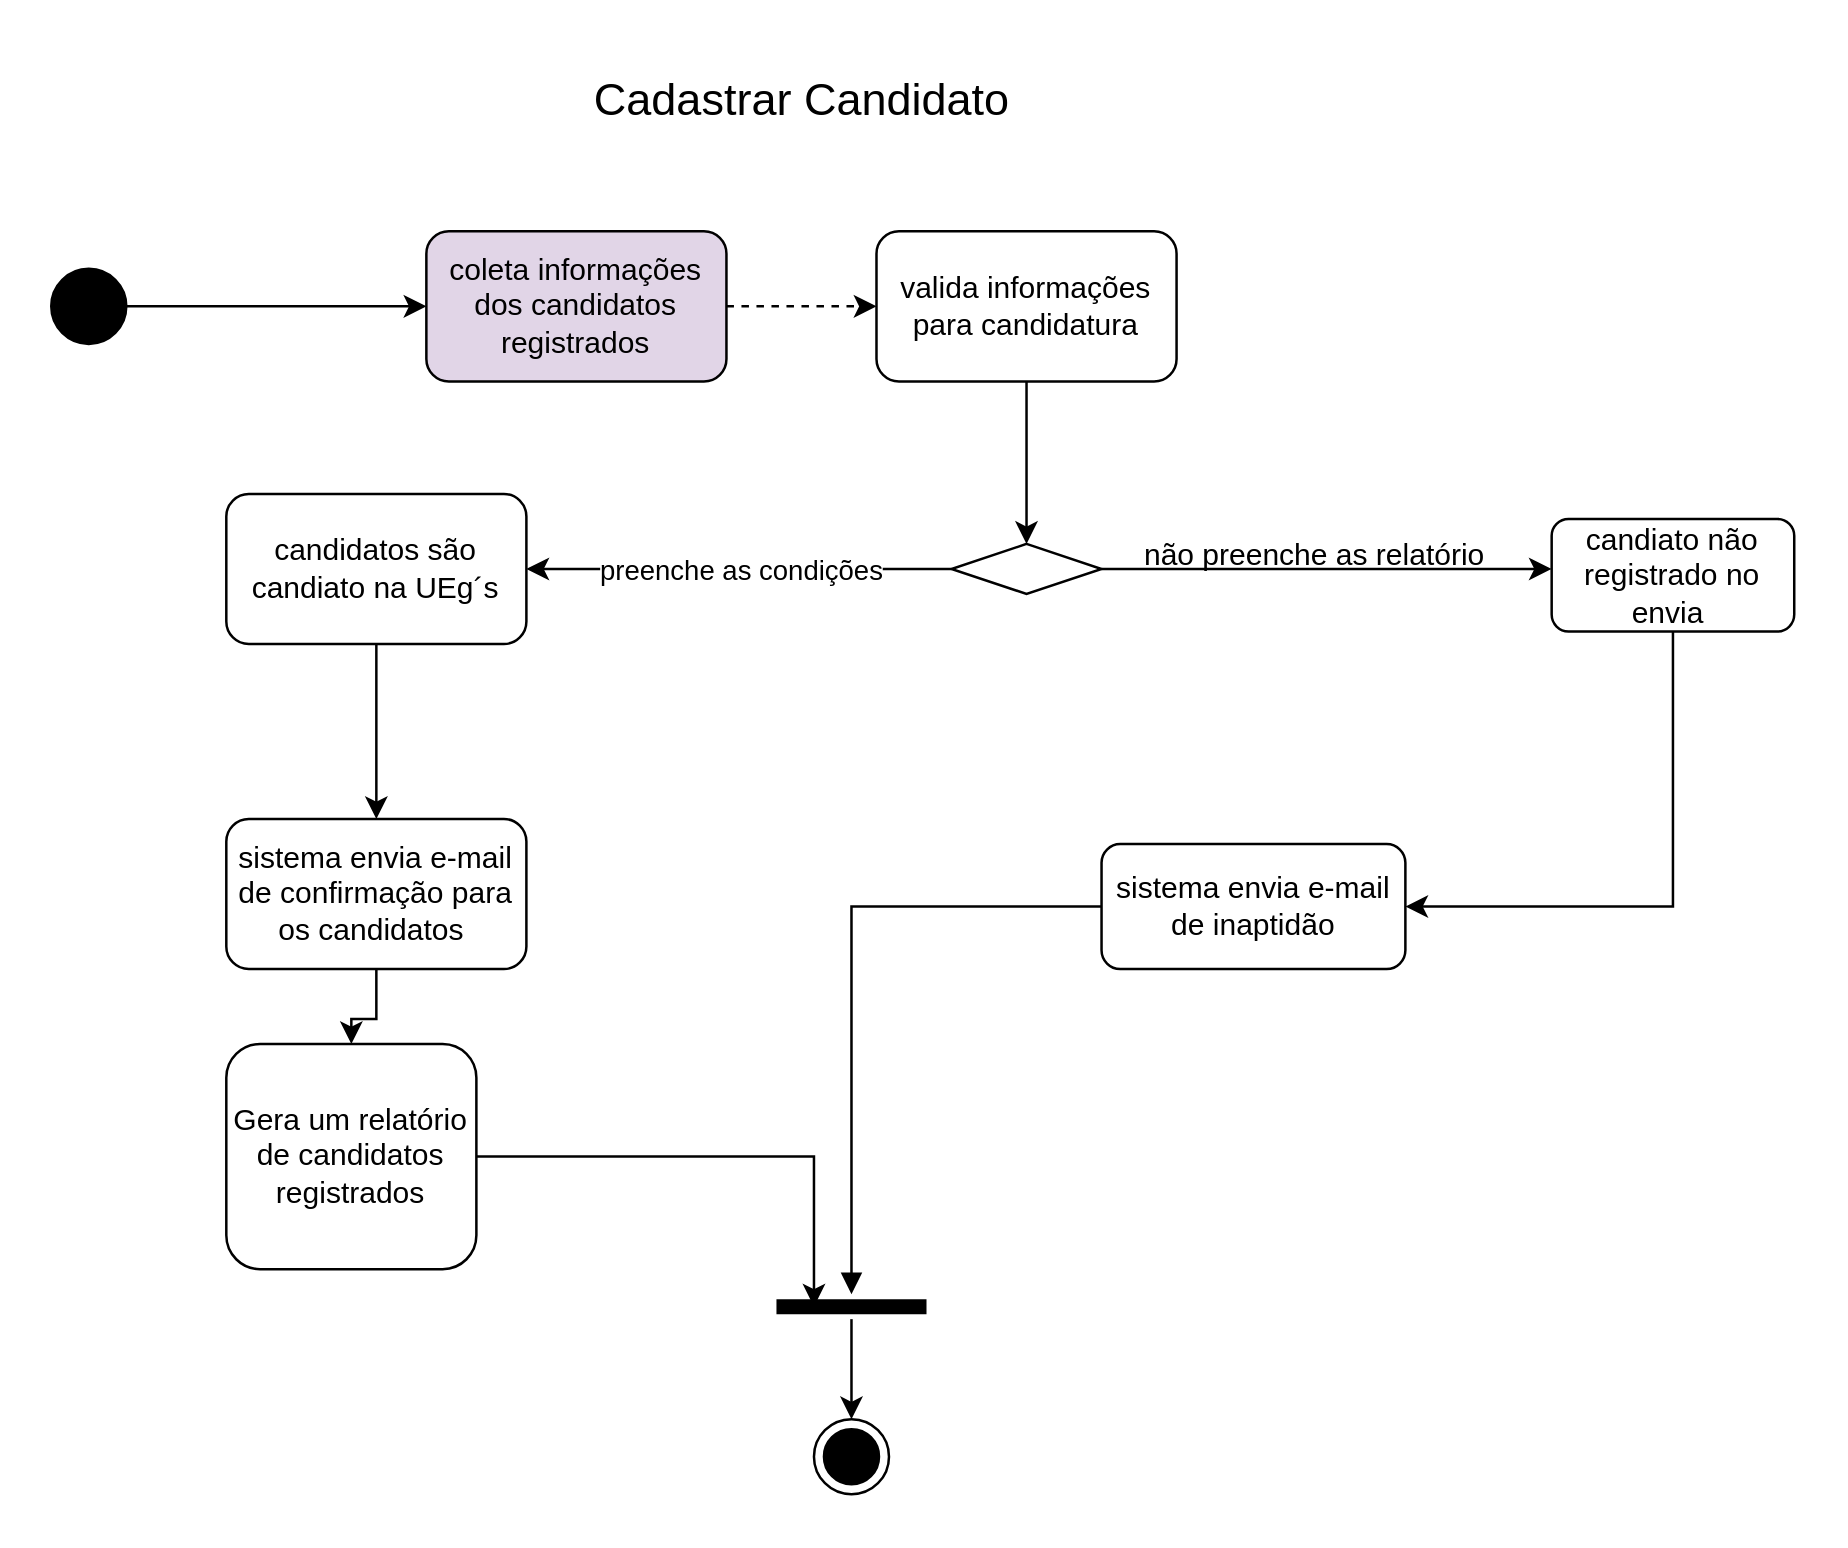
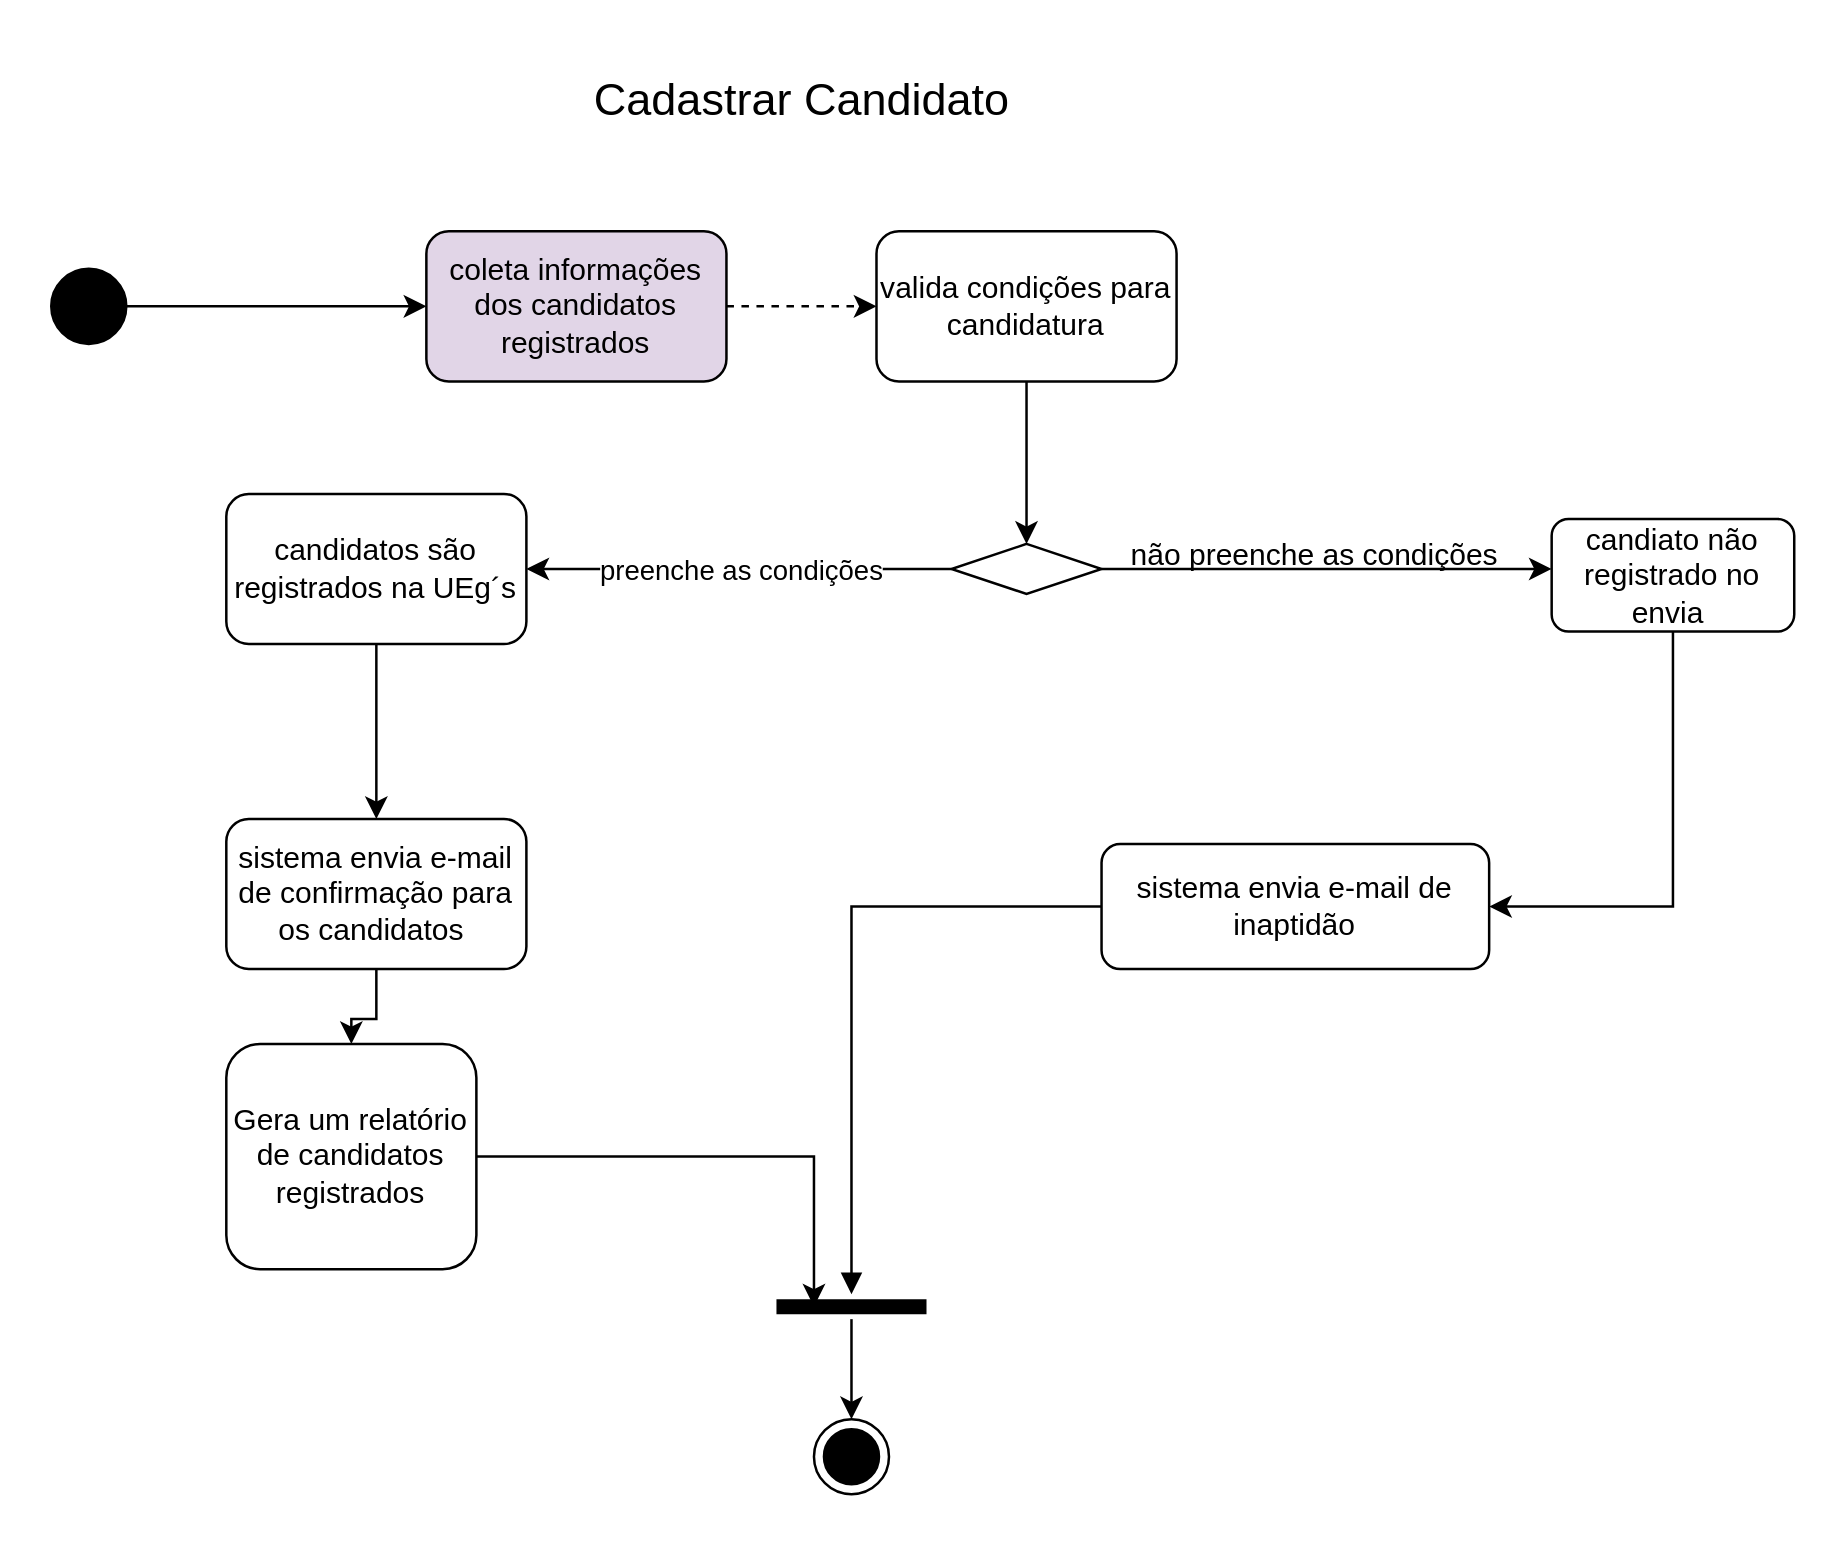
(1026, 306) -> (1026, 306)
(1315, 556) -> (1315, 556)
(376, 569) -> (376, 569)
(1253, 906) -> (1295, 906)
